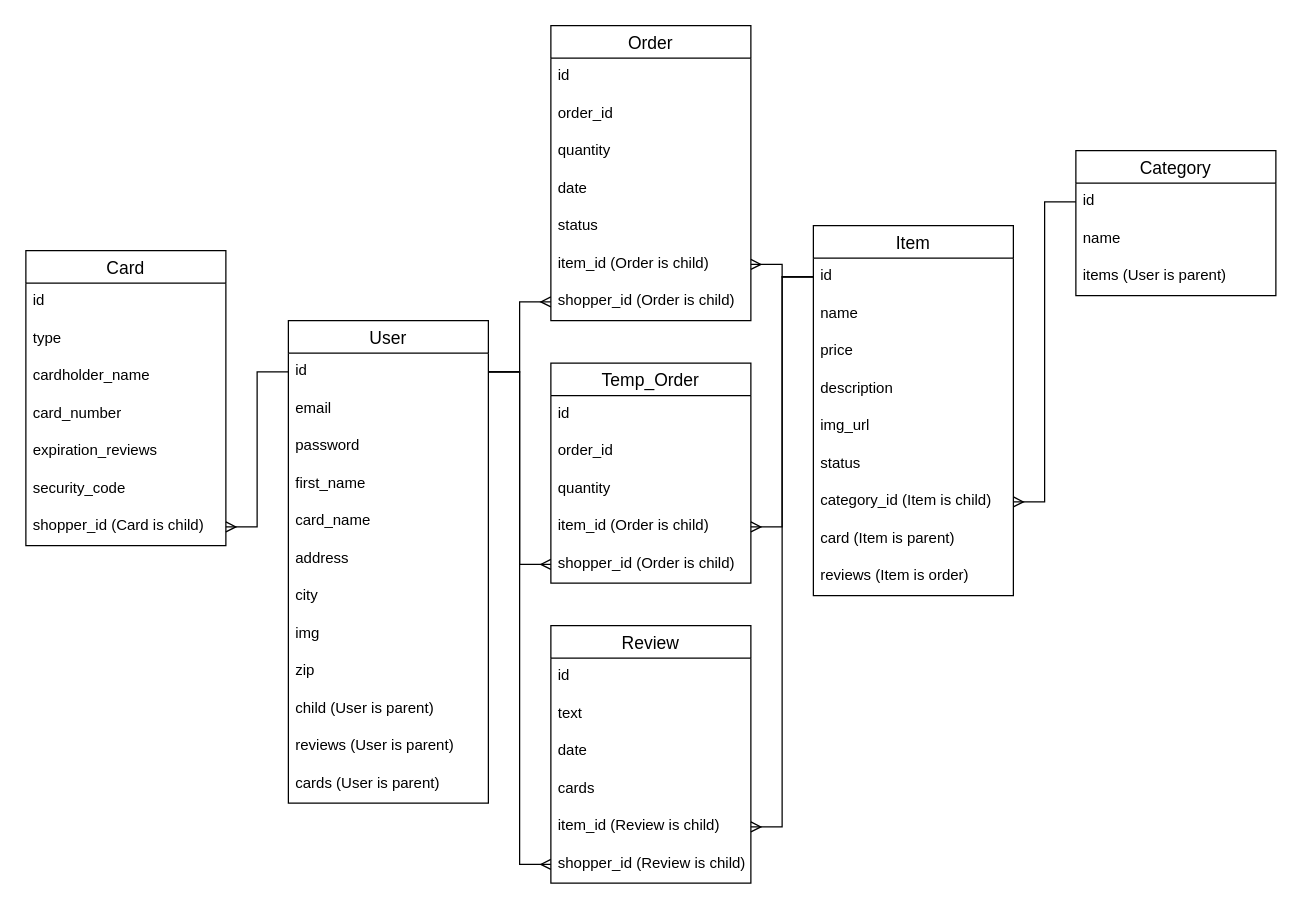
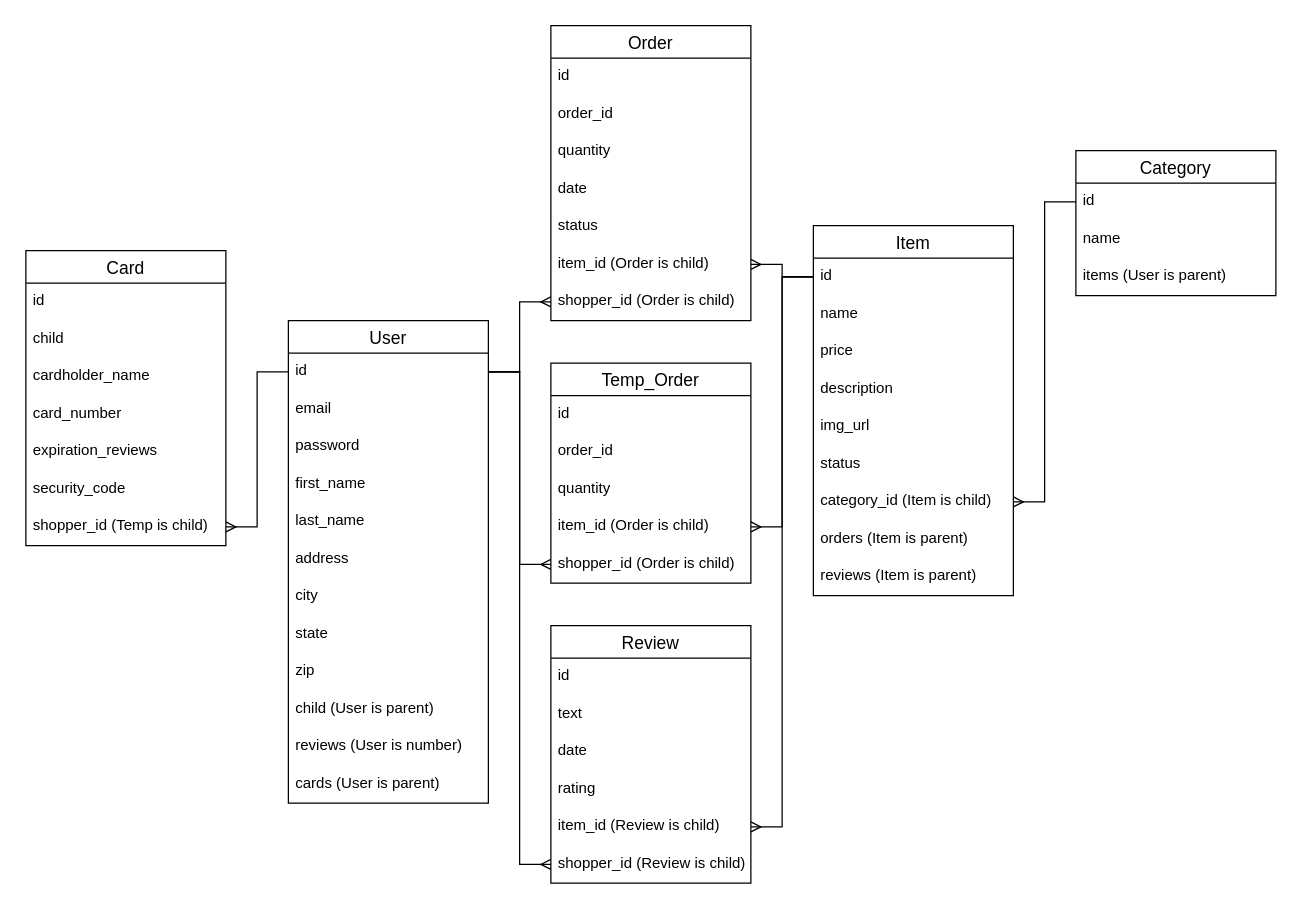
(49, 338) -> (50, 338)
(333, 520) -> (331, 520)
(128, 525) -> (128, 525)
(900, 538) -> (909, 538)
(907, 575) -> (911, 575)
(306, 633) -> (316, 633)
(386, 745) -> (386, 745)
(579, 788) -> (581, 788)
